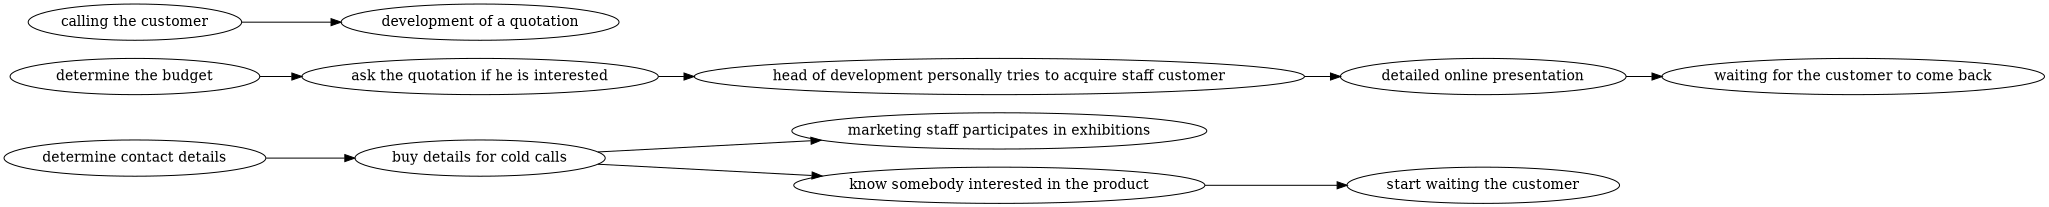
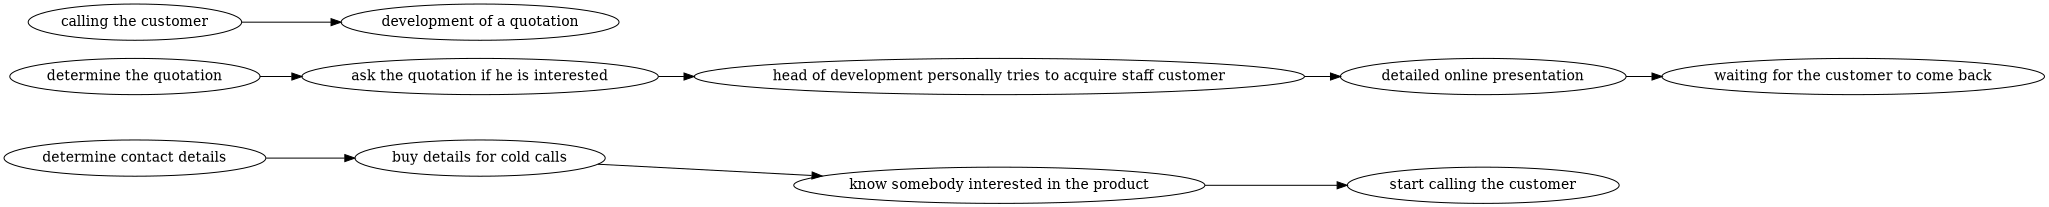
(135, 77) -> (135, 77)
(999, 131) -> none
(1483, 185) -> (1483, 185)
